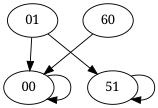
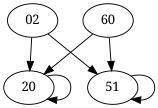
(33, 21) -> (33, 21)
none -> (110, 49)
(29, 88) -> (29, 88)
